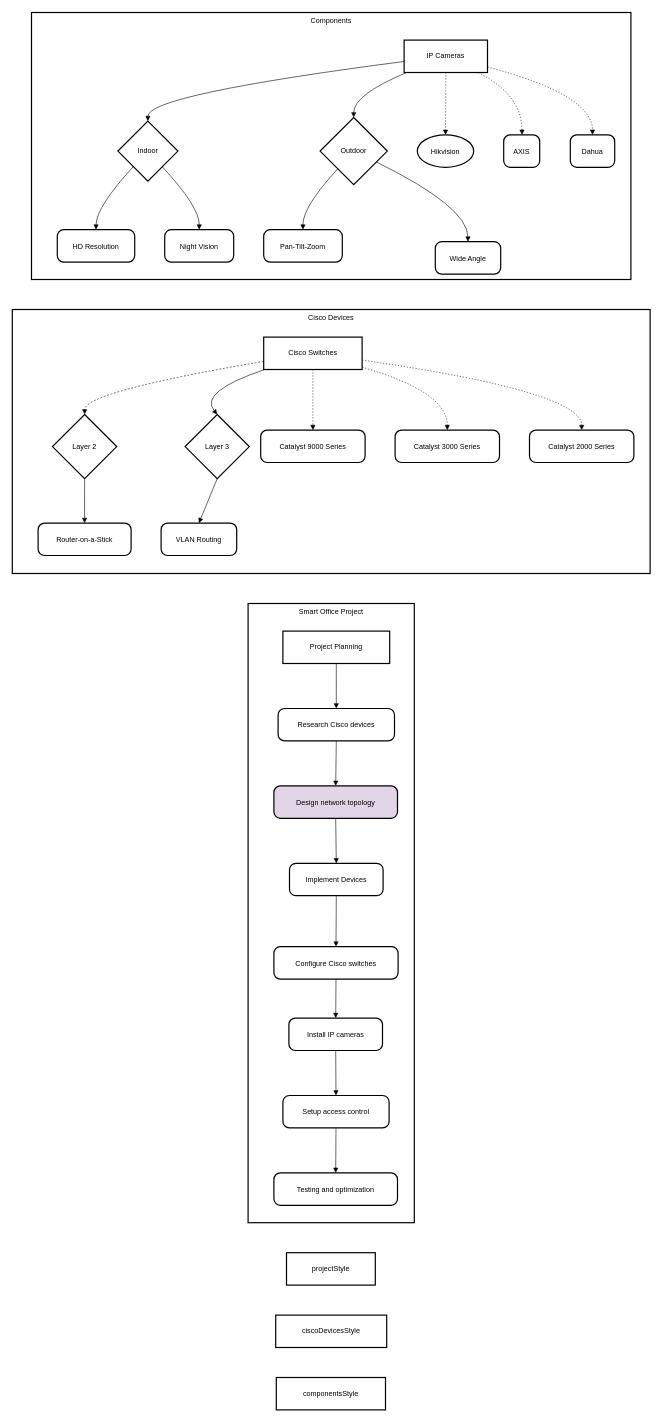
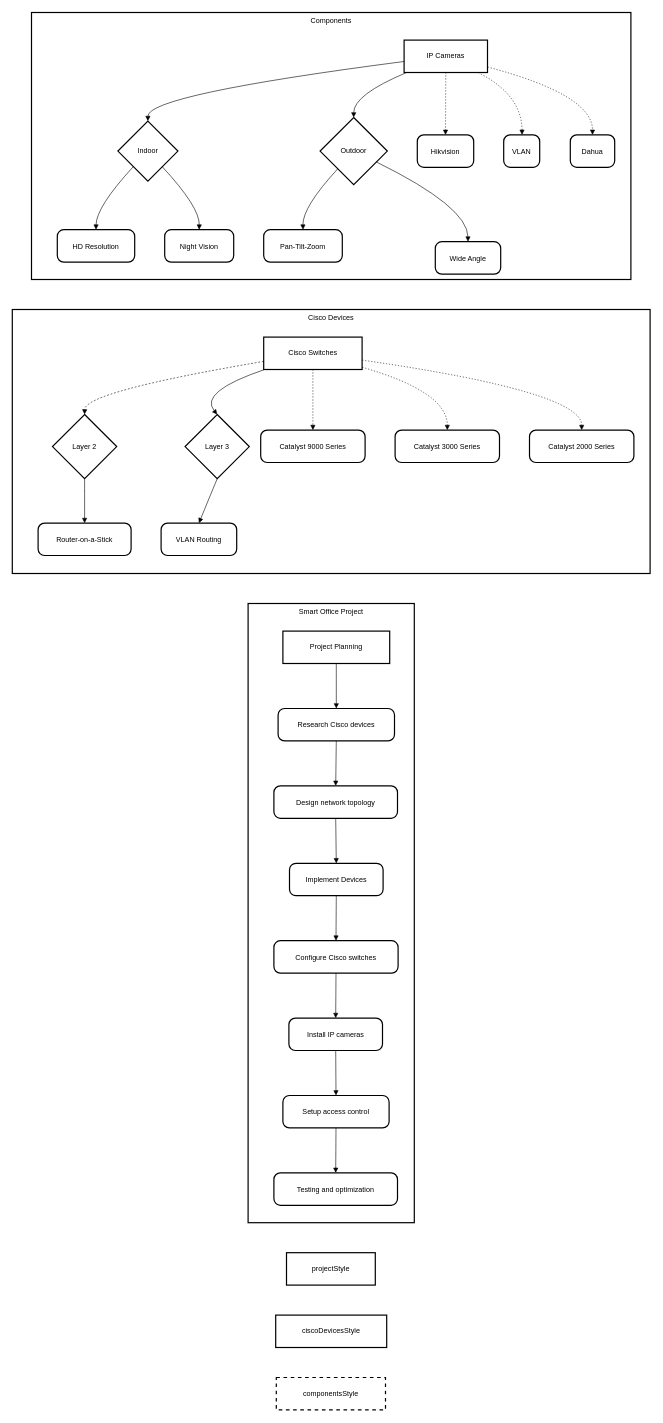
(446, 151) -> (446, 151)
(521, 151) -> (521, 151)
(336, 802) -> (336, 802)
(336, 963) -> (336, 957)
(331, 1394) -> (331, 1394)
